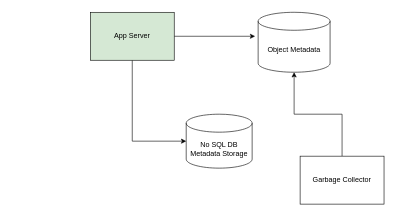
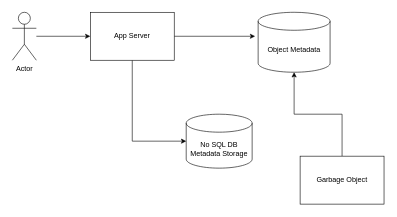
none -> (24, 36)
none -> (84, 36)
(132, 36) -> (132, 36)
(342, 180) -> (342, 180)
